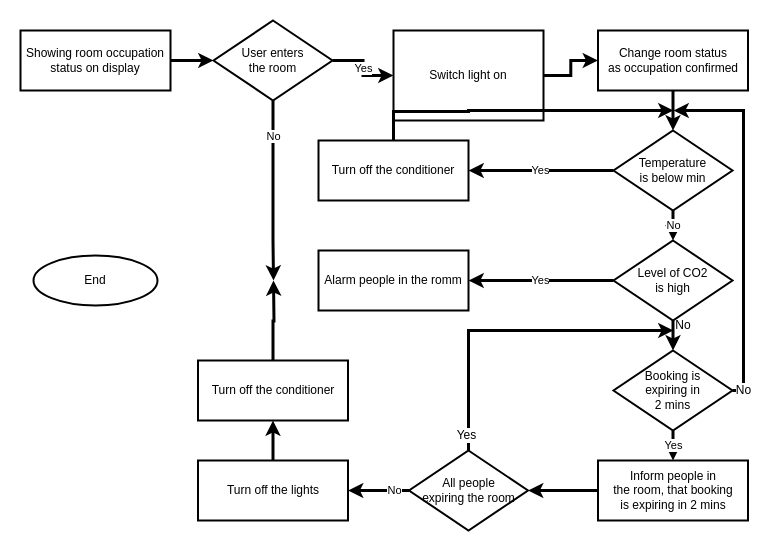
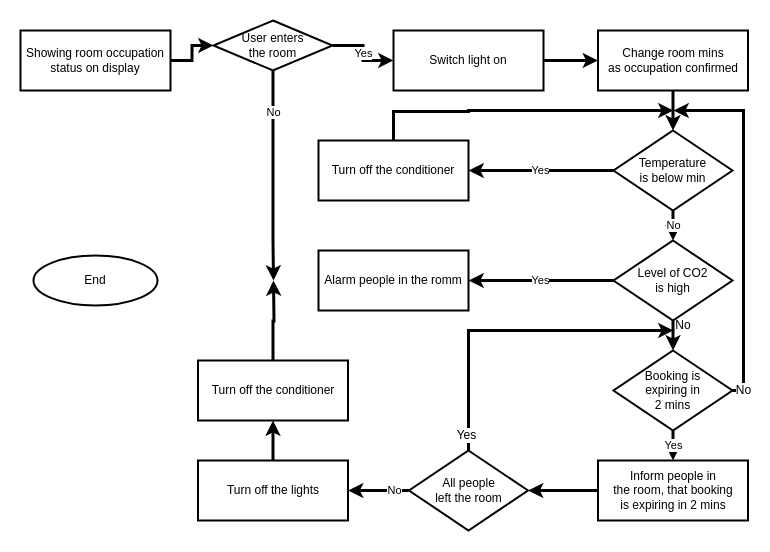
(273, 61) -> (273, 46)
(674, 61) -> (674, 61)
(469, 76) -> (469, 61)
(469, 491) -> (469, 491)
